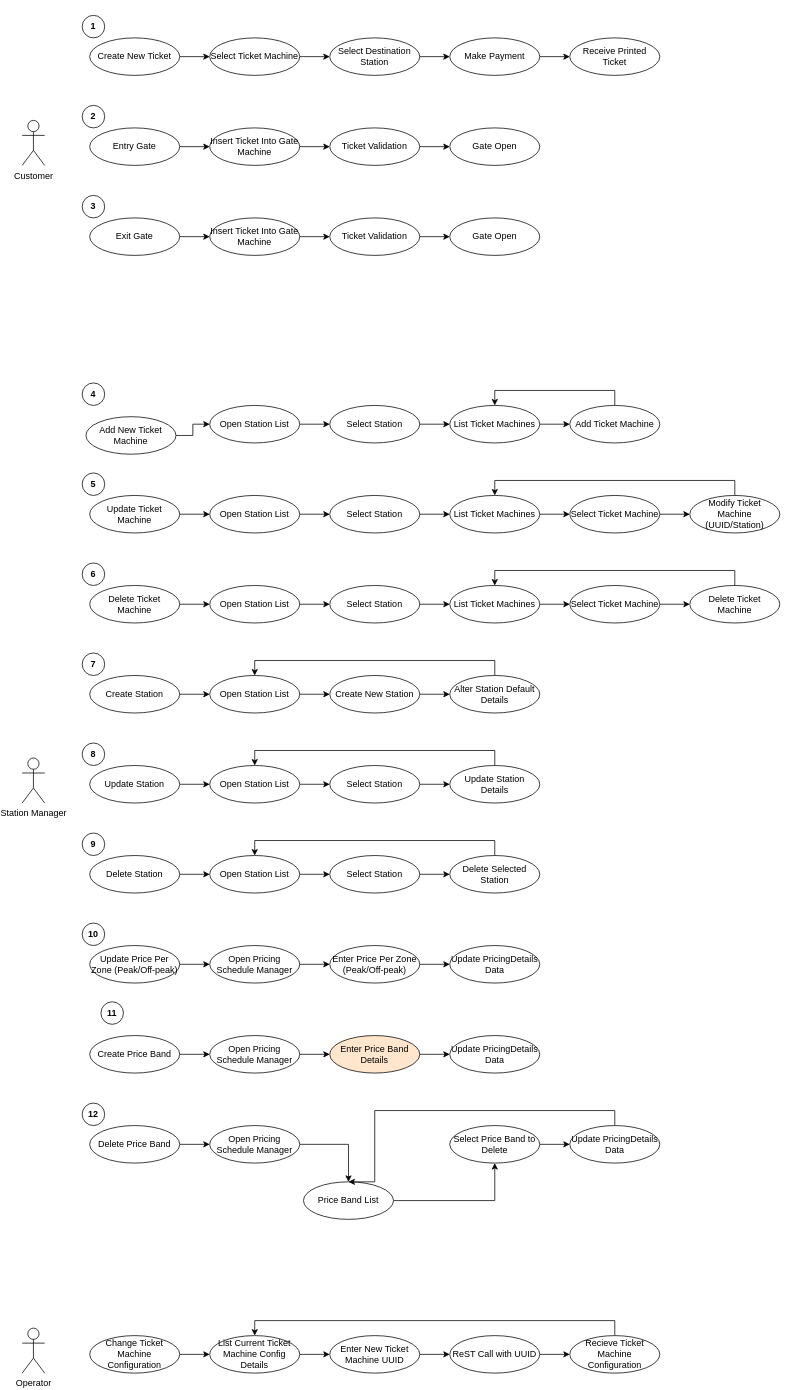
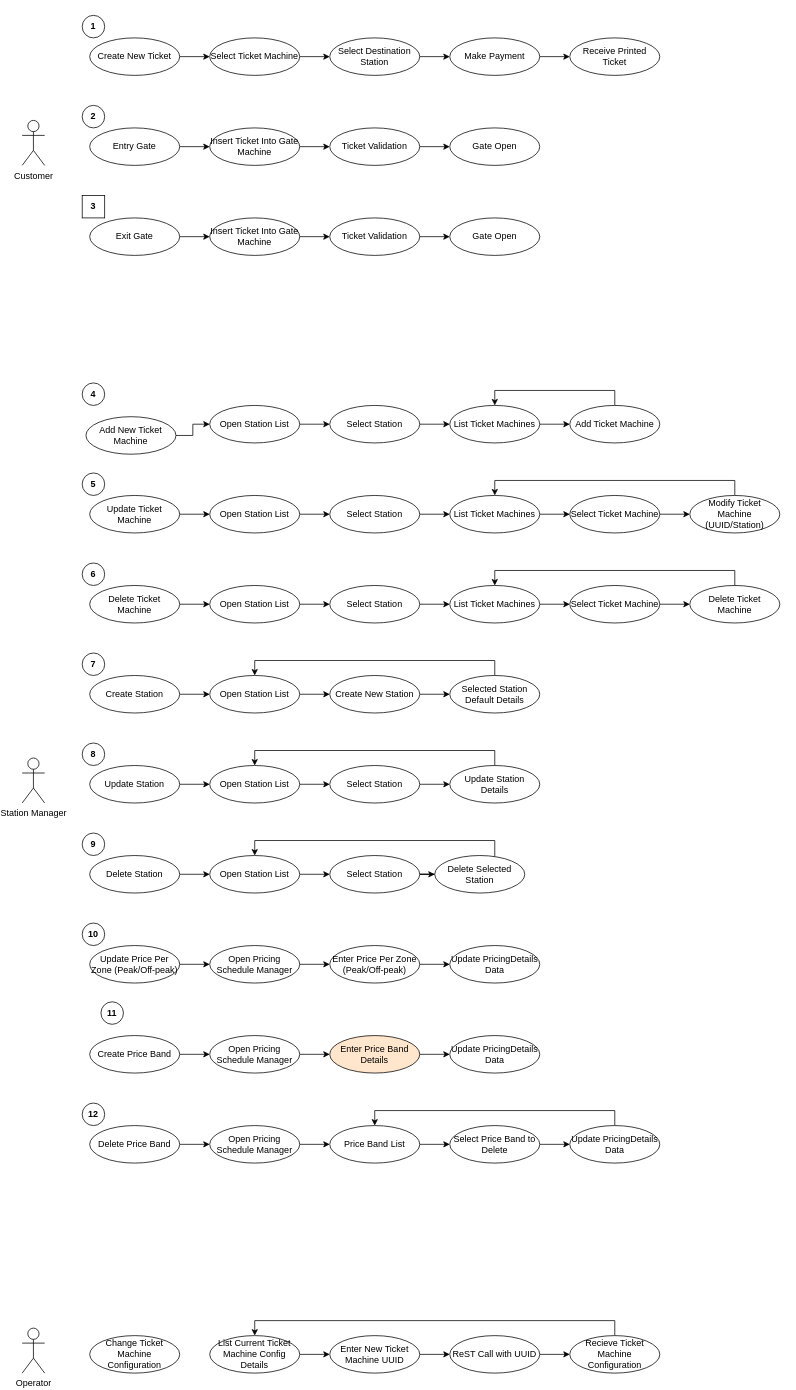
(93, 207) -> (93, 207)
(495, 694) -> (495, 694)
(495, 874) -> (480, 874)
(348, 1200) -> (375, 1144)
(192, 1354) -> none
